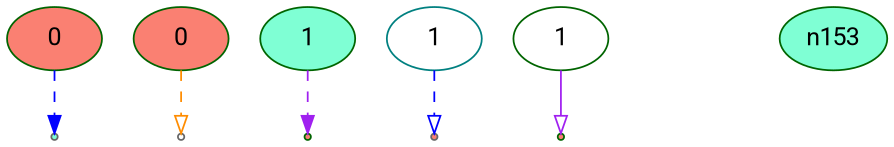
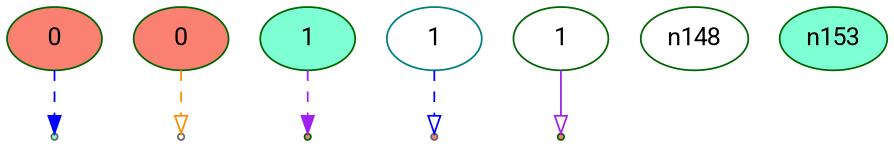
none -> (695, 39)
